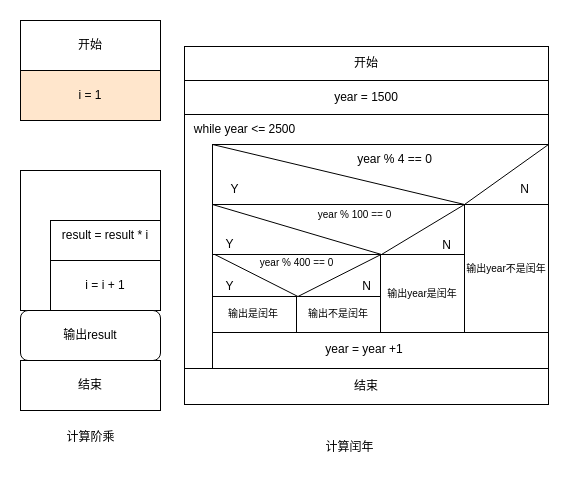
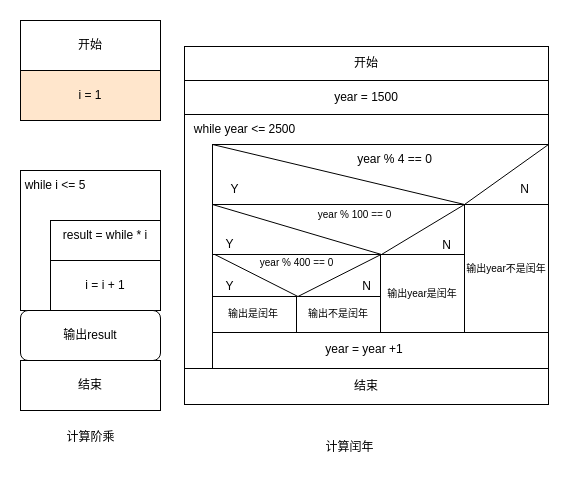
none -> (56, 186)
(106, 236) -> (106, 236)
